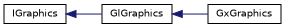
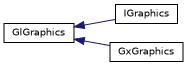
(89, 14) -> (100, 22)
